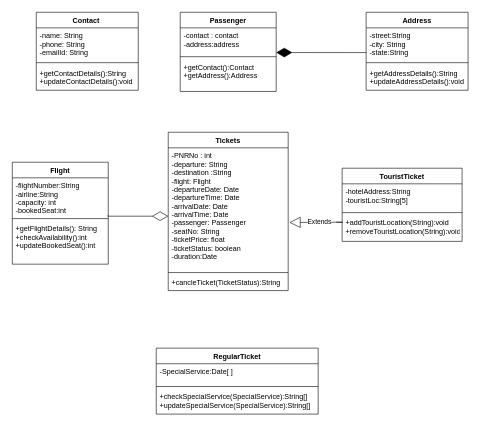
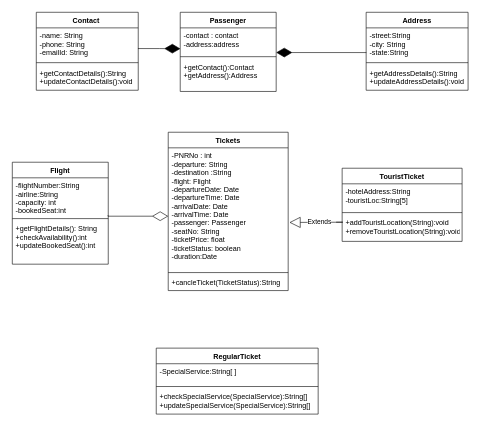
none -> (152, 49)
(201, 372) -> (204, 372)
